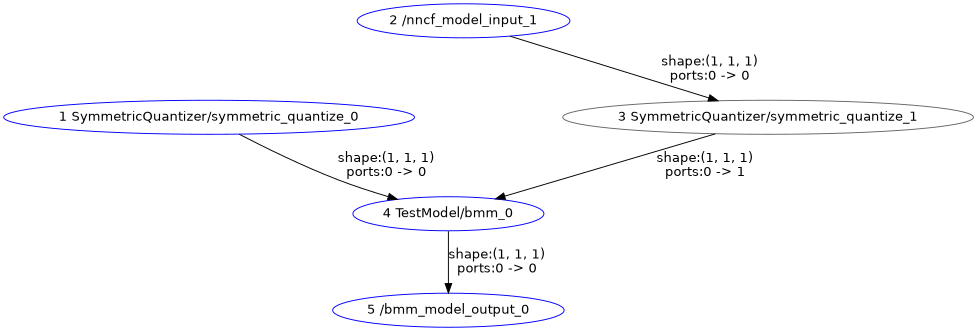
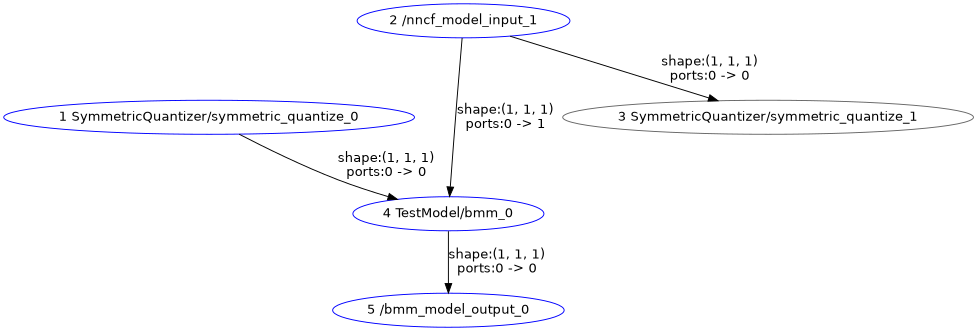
(610, 165) -> (456, 112)
